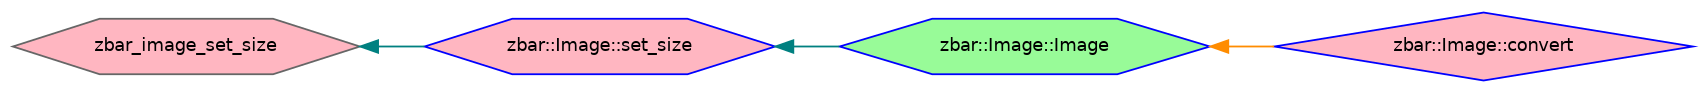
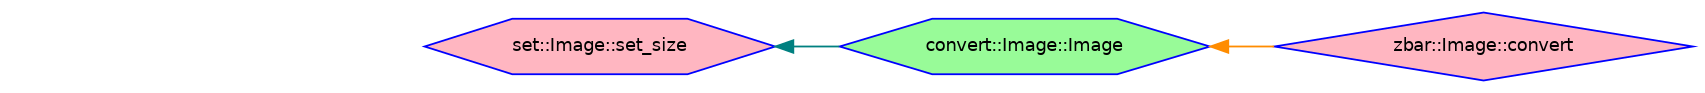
(186, 47) -> none
(600, 47) -> (600, 47)
(1025, 47) -> (1025, 47)
